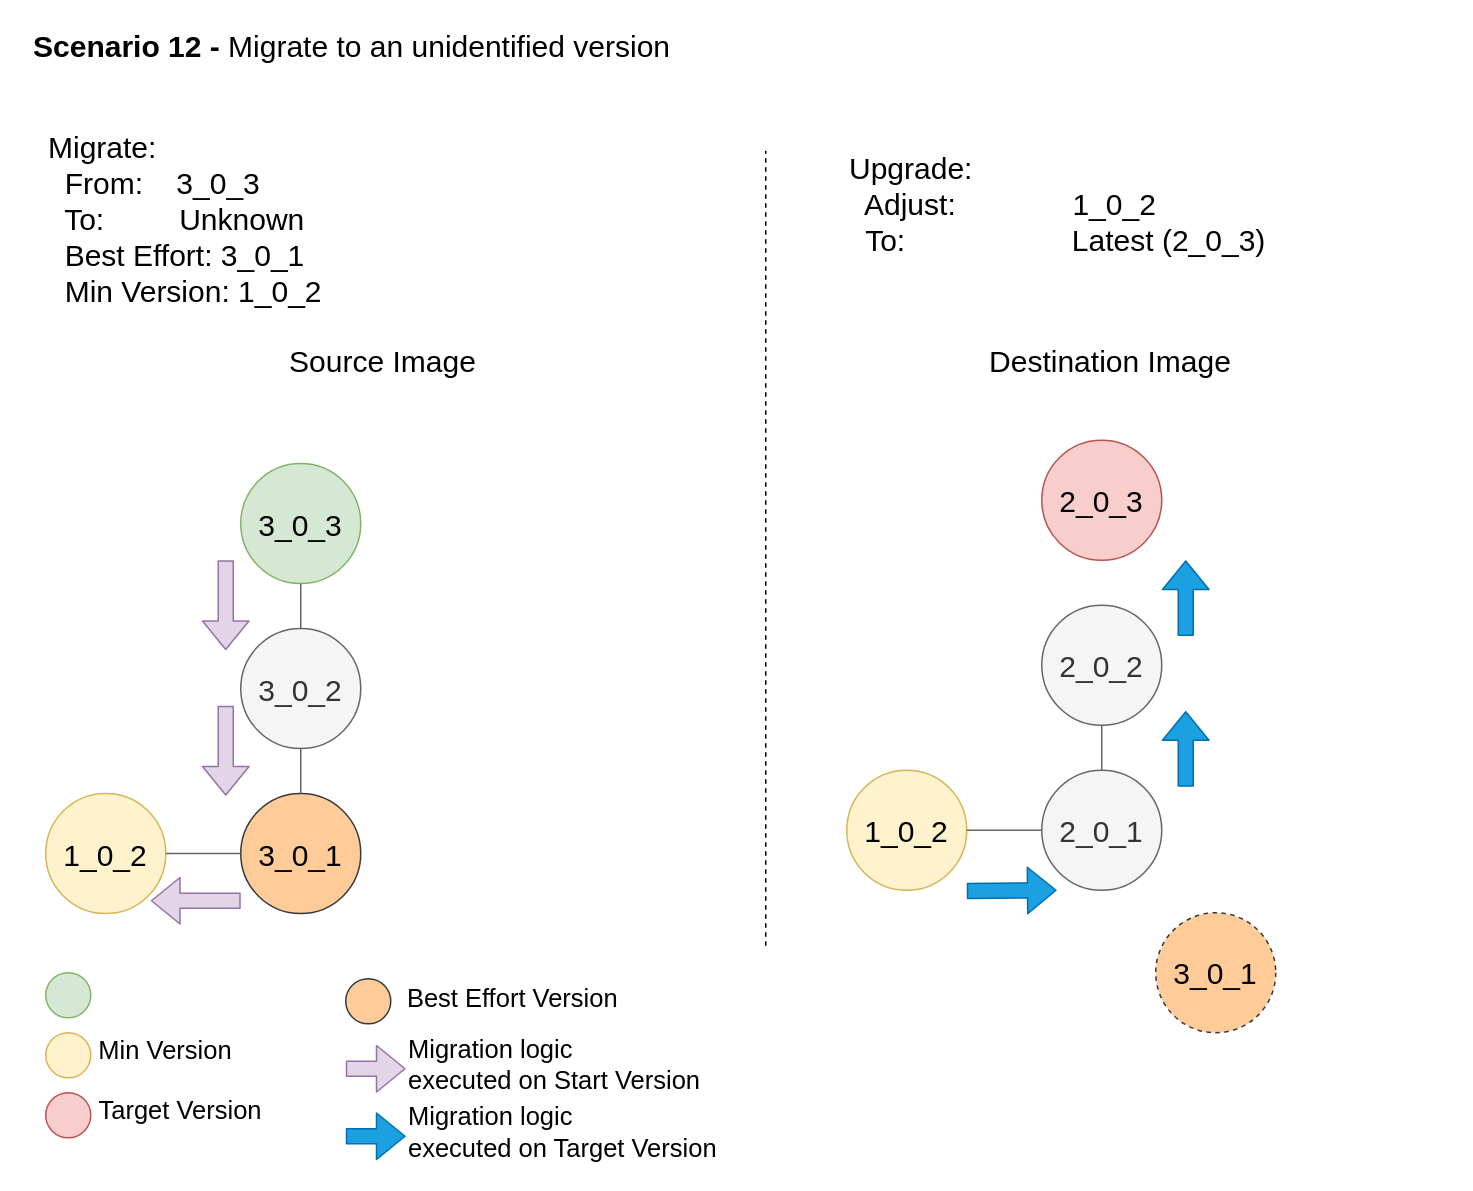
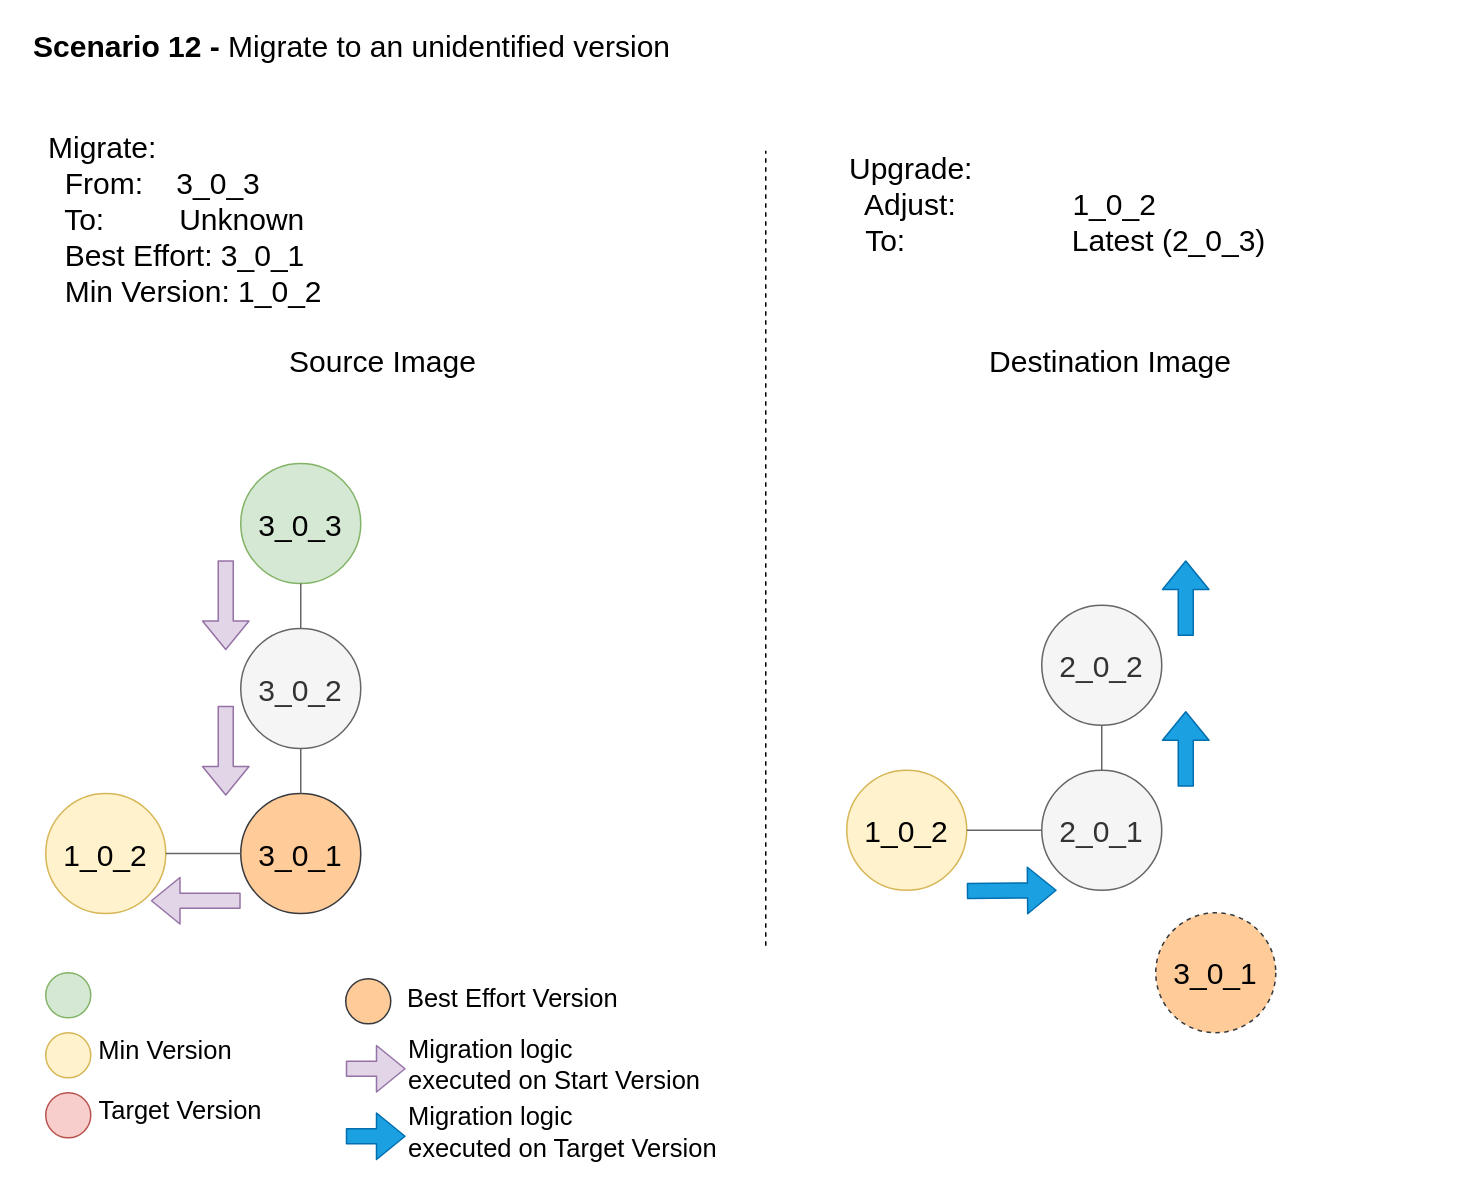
(1102, 500) -> none
